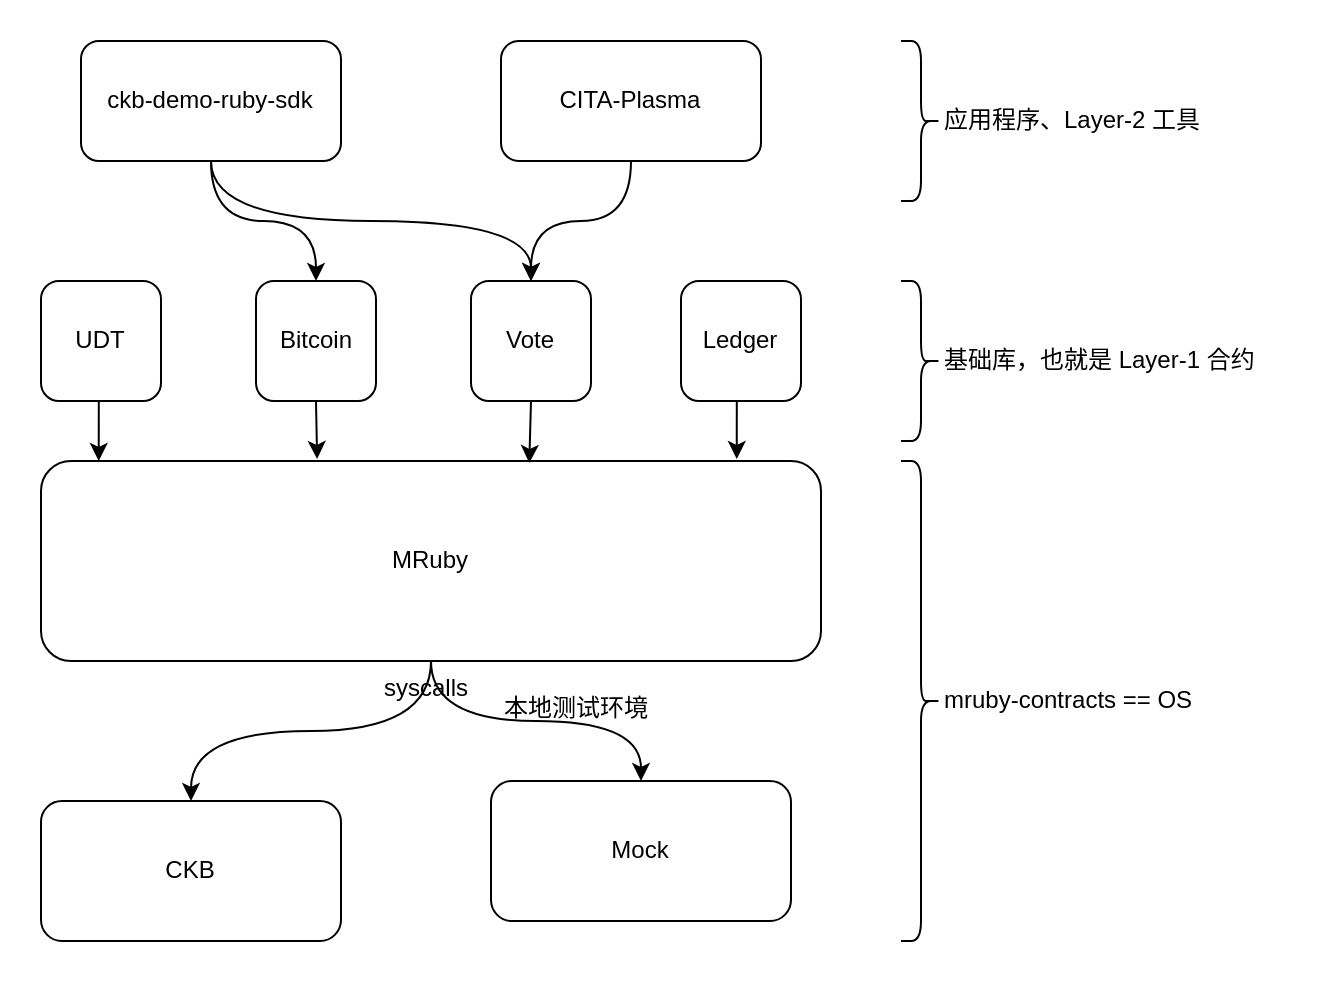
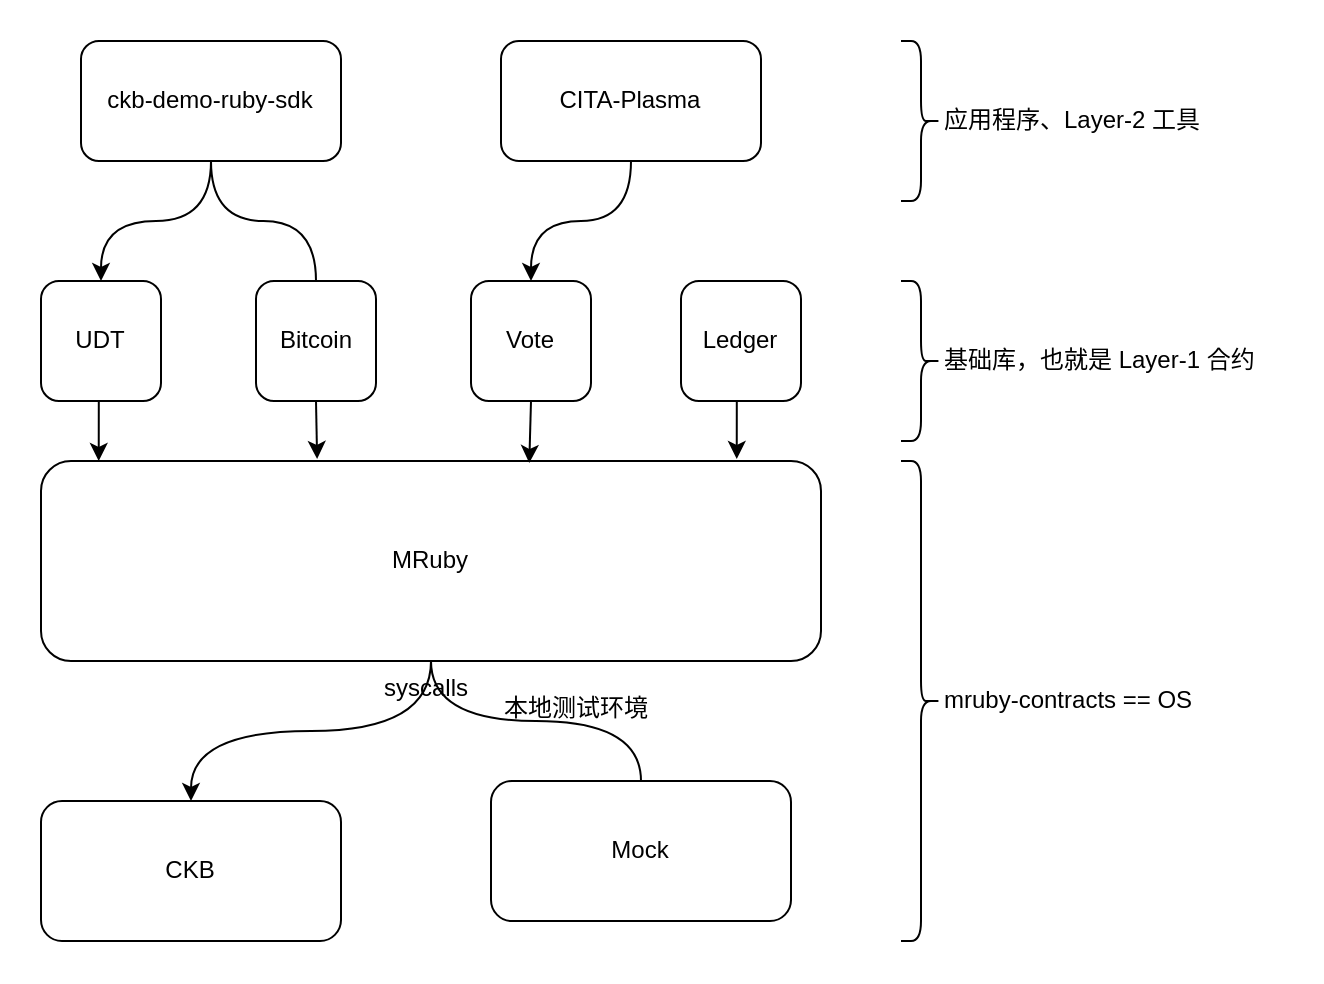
(371, 221) -> (153, 221)
(307, 237) -> (308, 244)
(615, 733) -> (616, 737)
